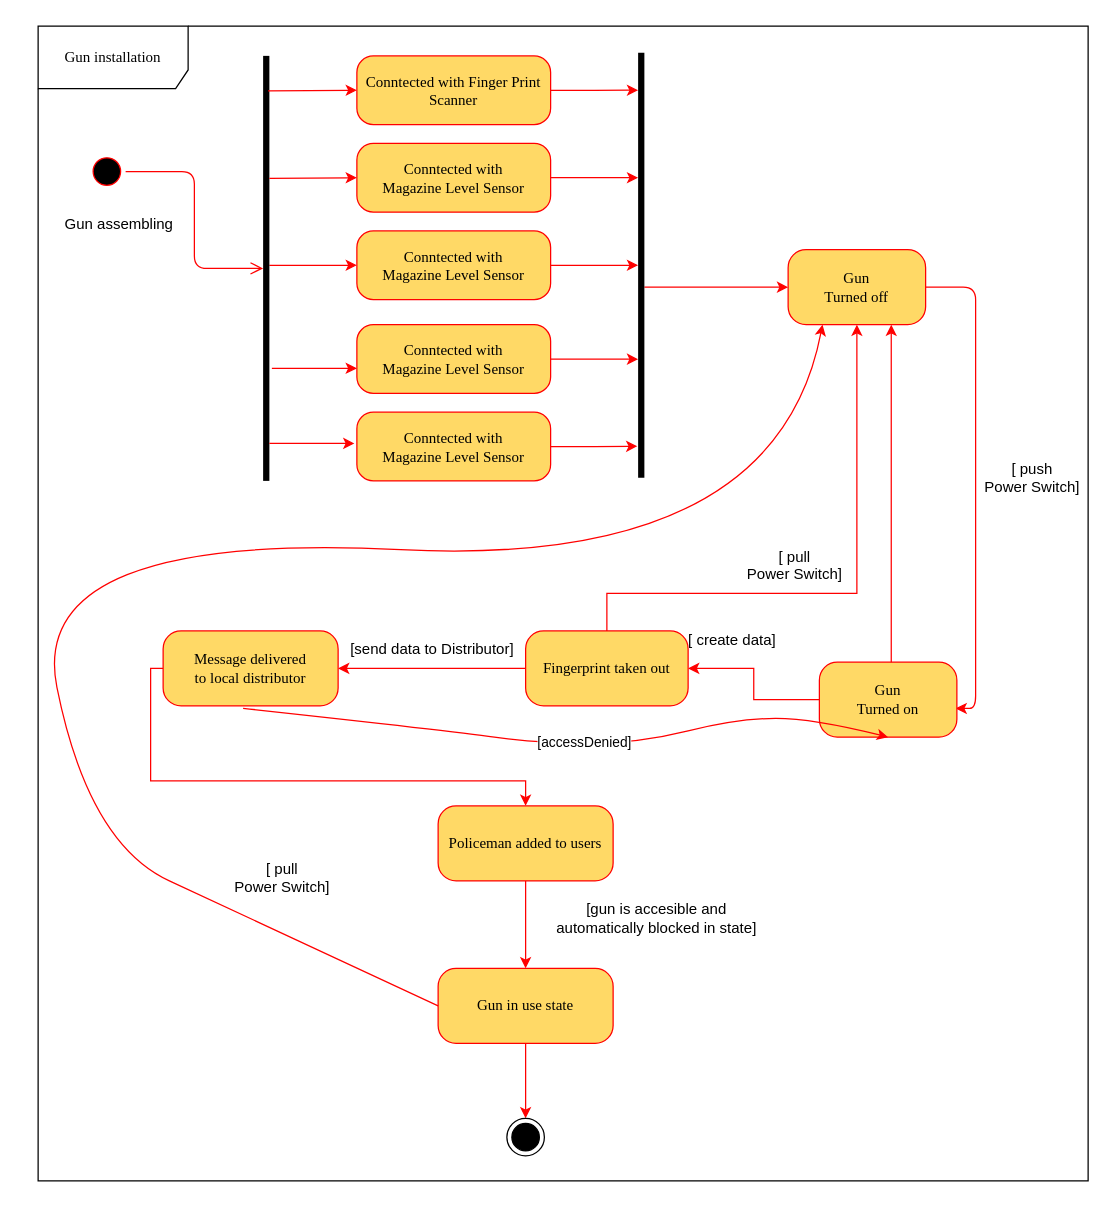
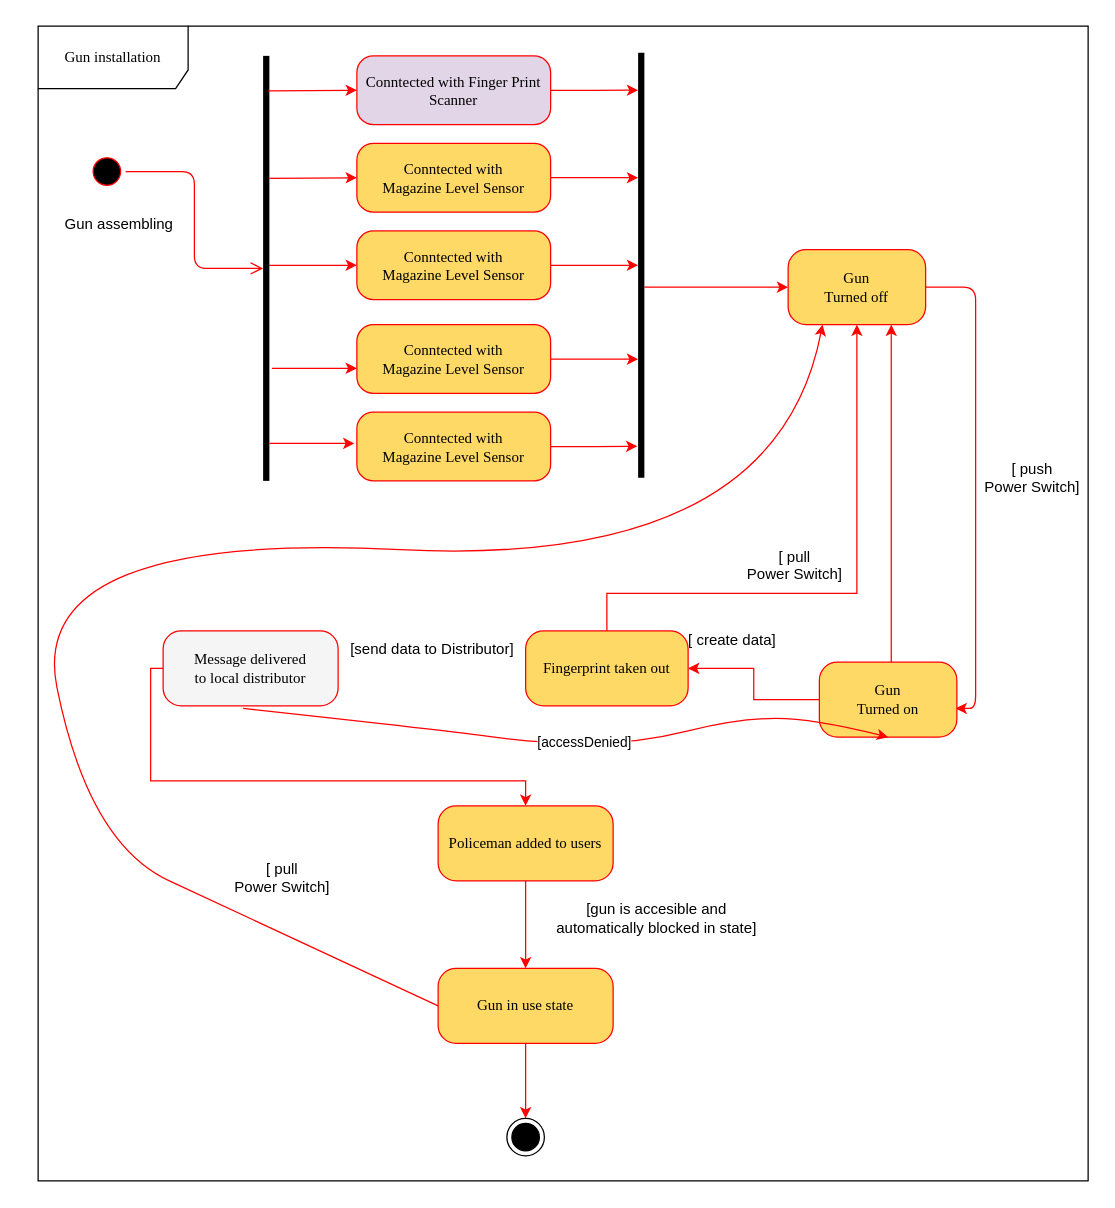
(454, 90) -> (454, 90)
(251, 668) -> (251, 668)
(436, 668) -> none
